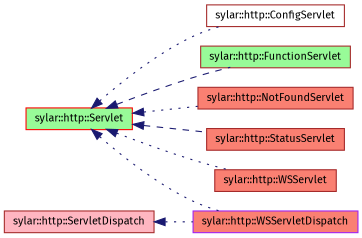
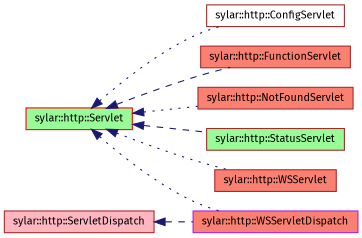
(276, 57) -> (276, 57)
(276, 139) -> (276, 139)
(179, 222) -> (179, 222)
